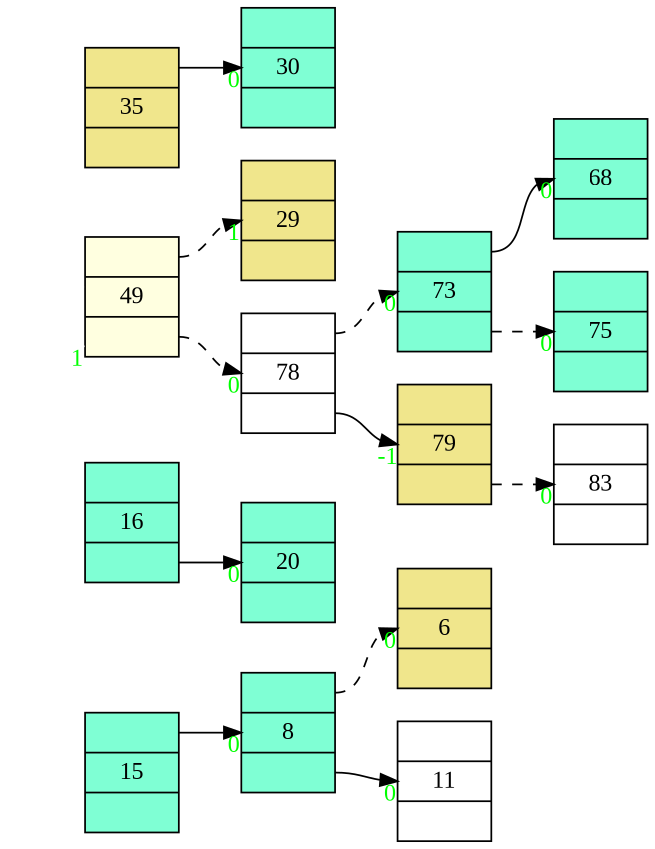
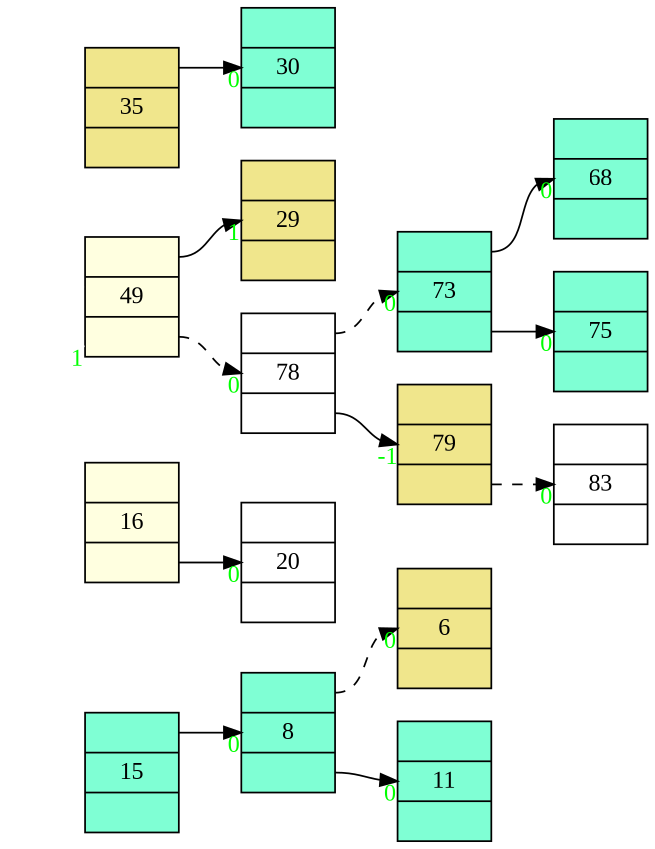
(204, 245) -> (204, 245)
(514, 332) -> (514, 332)
(132, 523) -> (132, 523)
(288, 562) -> (288, 562)
(444, 781) -> (444, 781)
